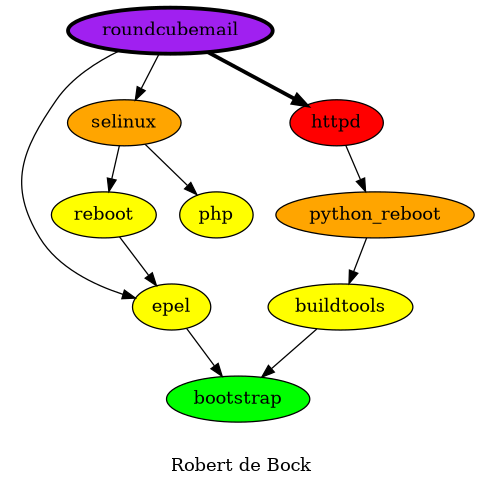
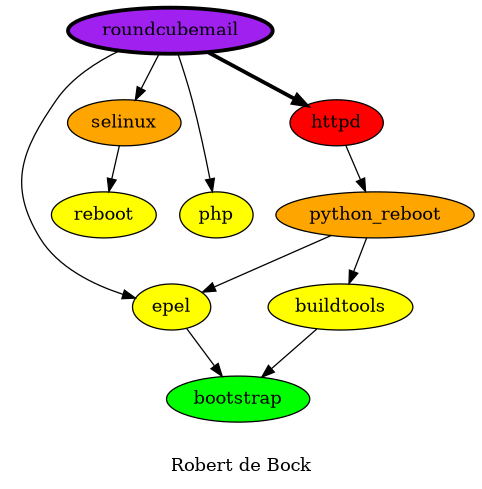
(166, 165) -> (196, 116)
(134, 256) -> (273, 261)
